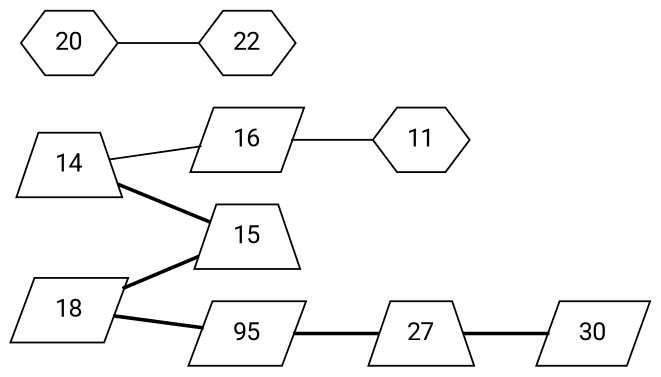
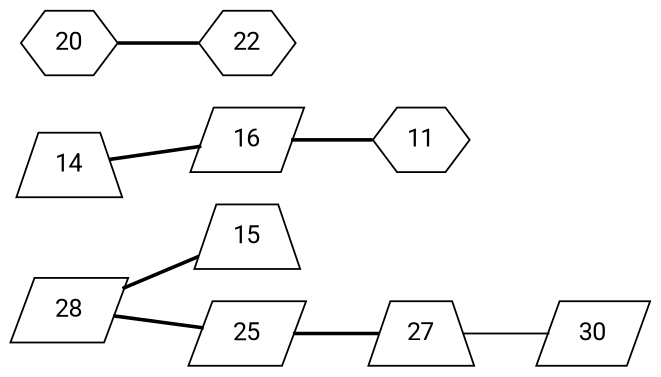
(158, 43) -> (158, 43)
(332, 140) -> (332, 140)
(156, 153) -> (156, 153)
(164, 203) -> none
(69, 310) -> (69, 310)
(247, 334) -> (247, 334)
(506, 334) -> (506, 334)
